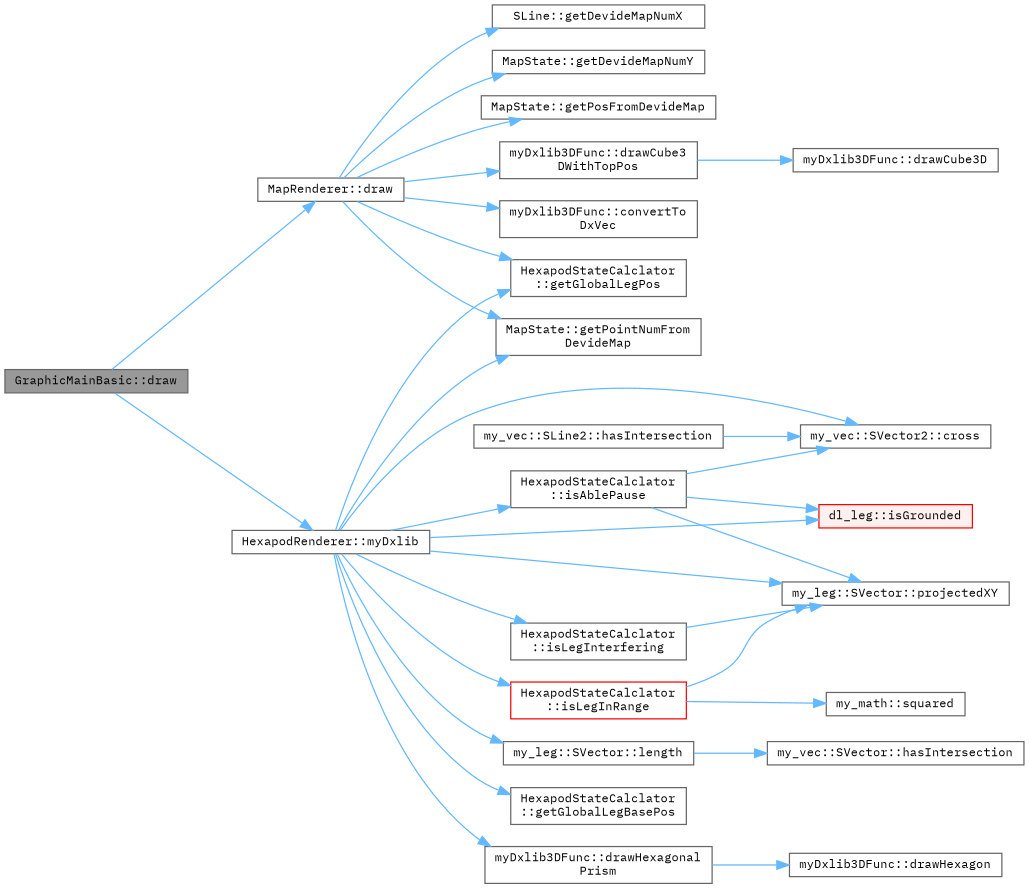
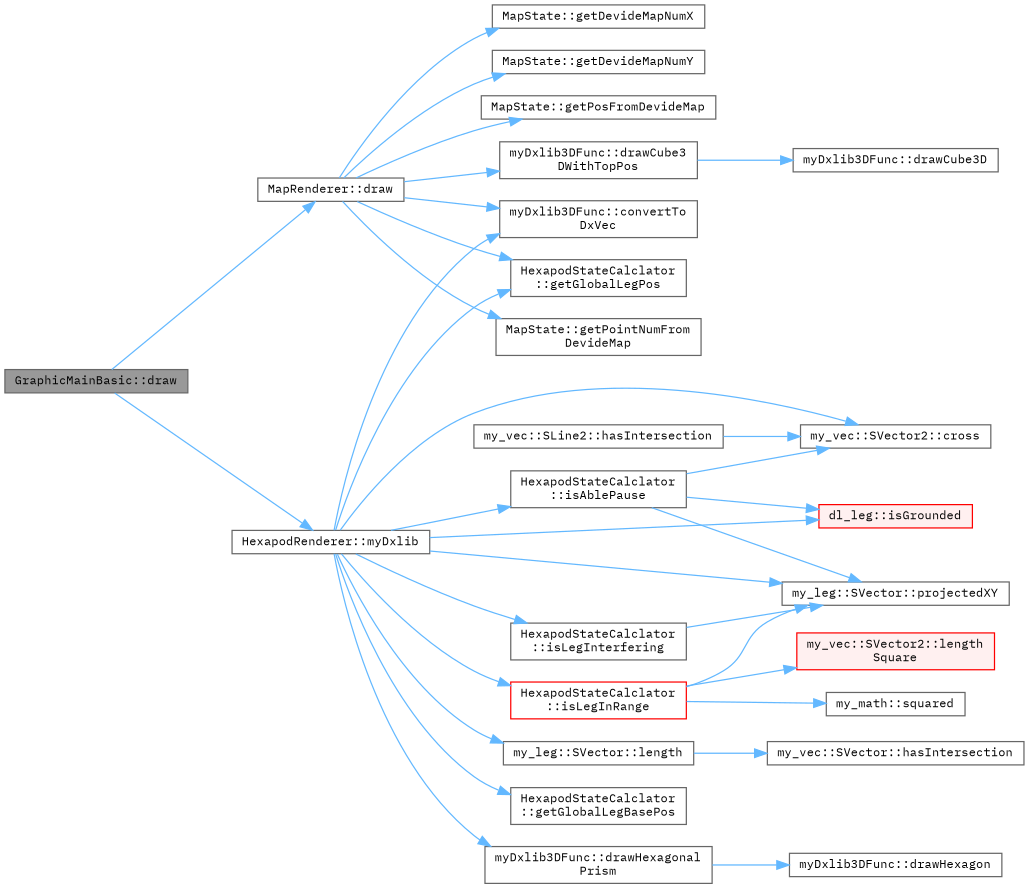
(599, 17) -> (599, 17)
(406, 434) -> (385, 370)
none -> (896, 651)
